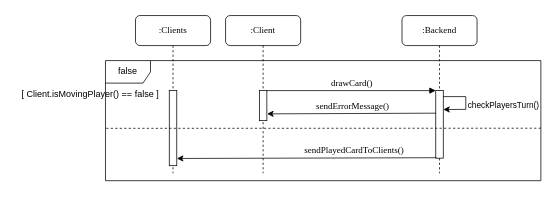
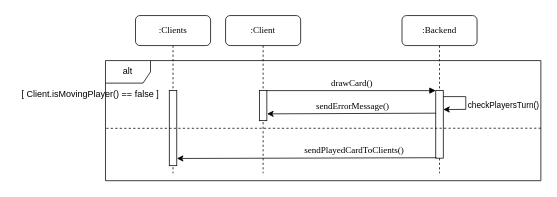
(128, 72) -> (128, 72)
